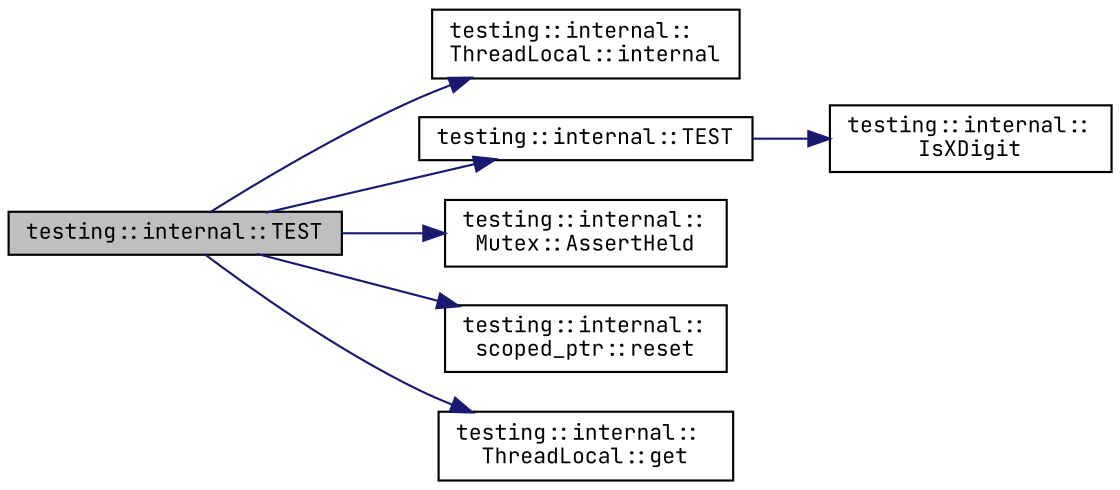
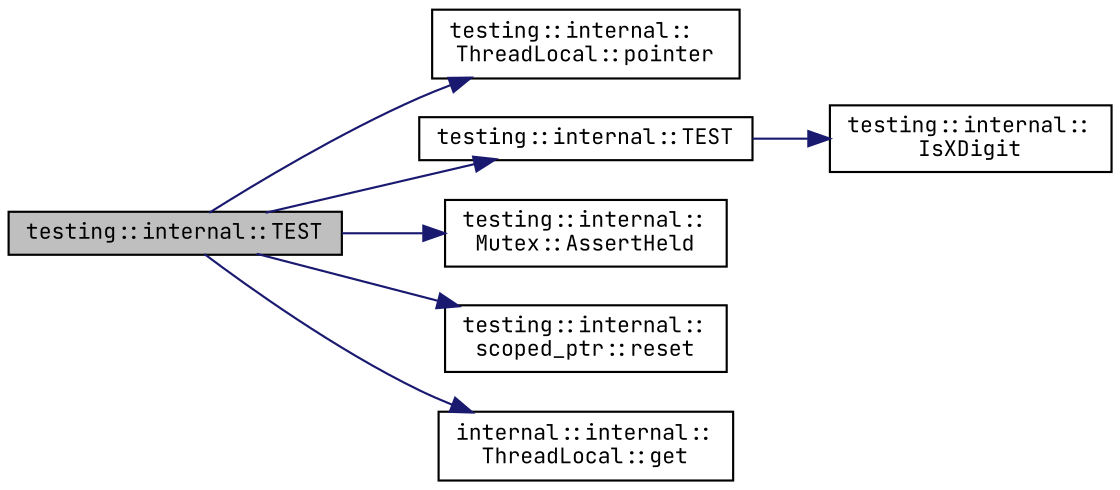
(586, 44) -> (586, 44)
(586, 446) -> (586, 446)
